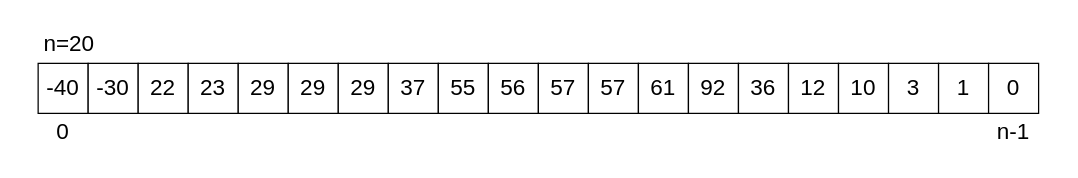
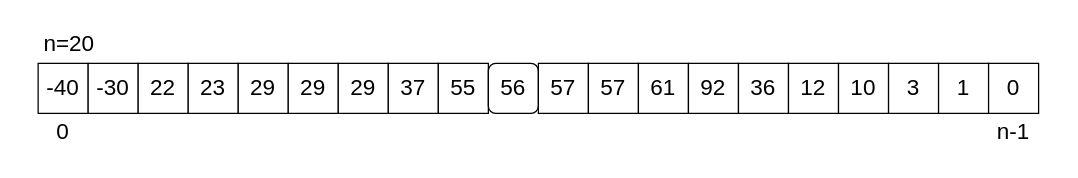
(513, 88) -> (513, 88)
